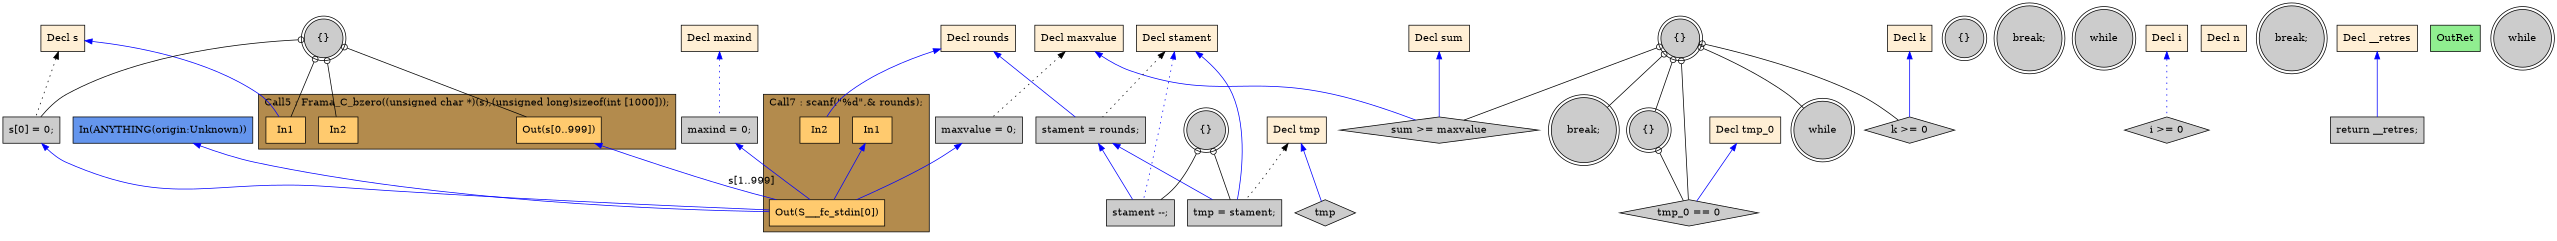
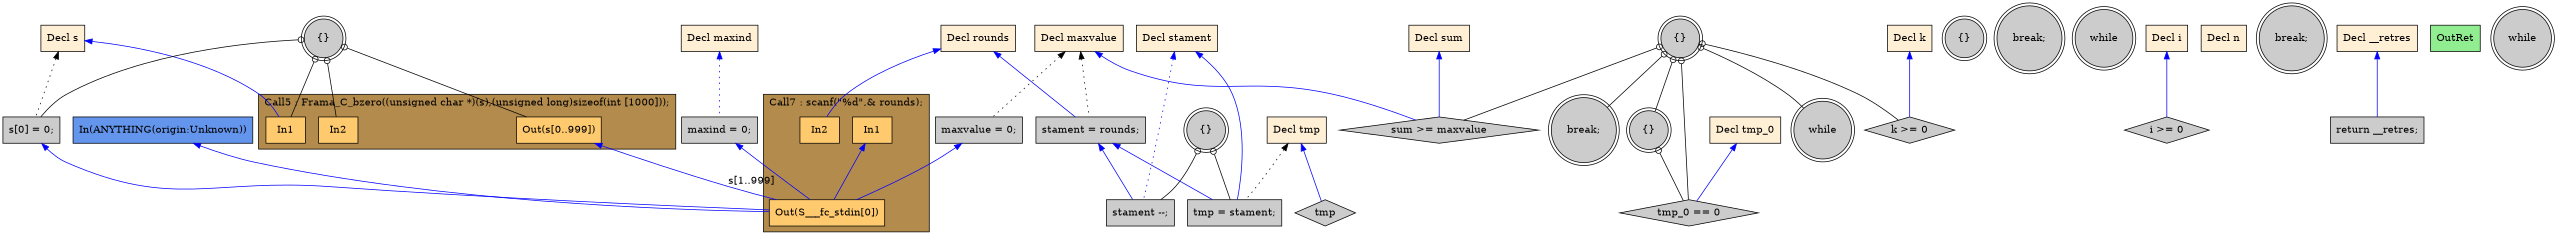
(1131, 87) -> (1085, 88)
(2167, 88) -> (2167, 88)
